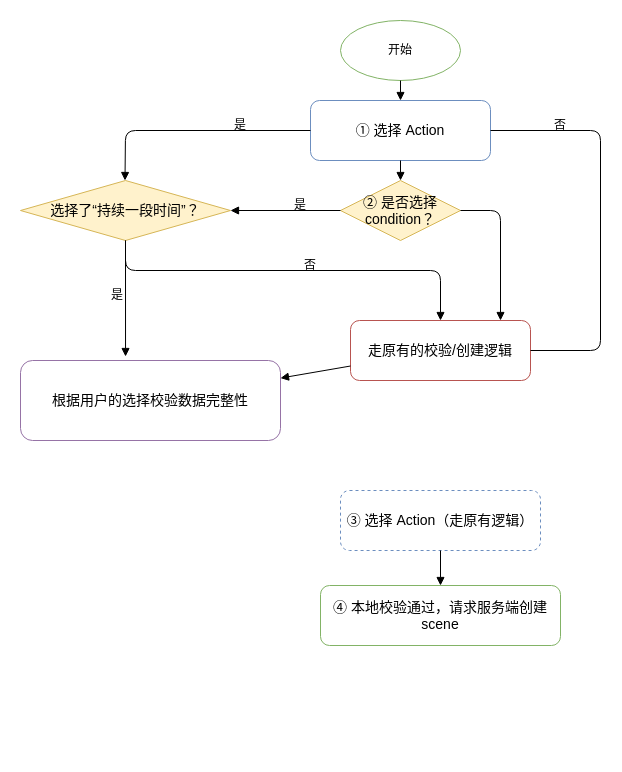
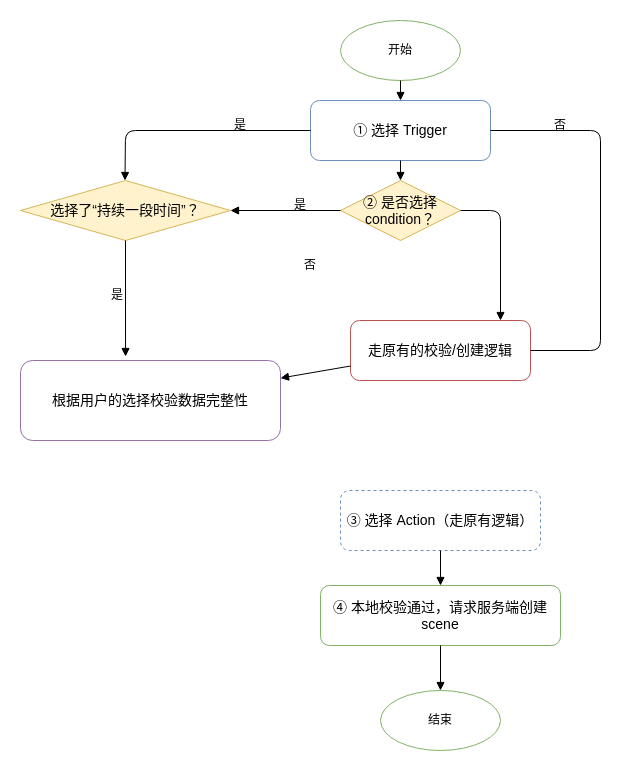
(401, 131) -> (401, 131)
(301, 271) -> none
none -> (441, 664)
none -> (441, 721)
